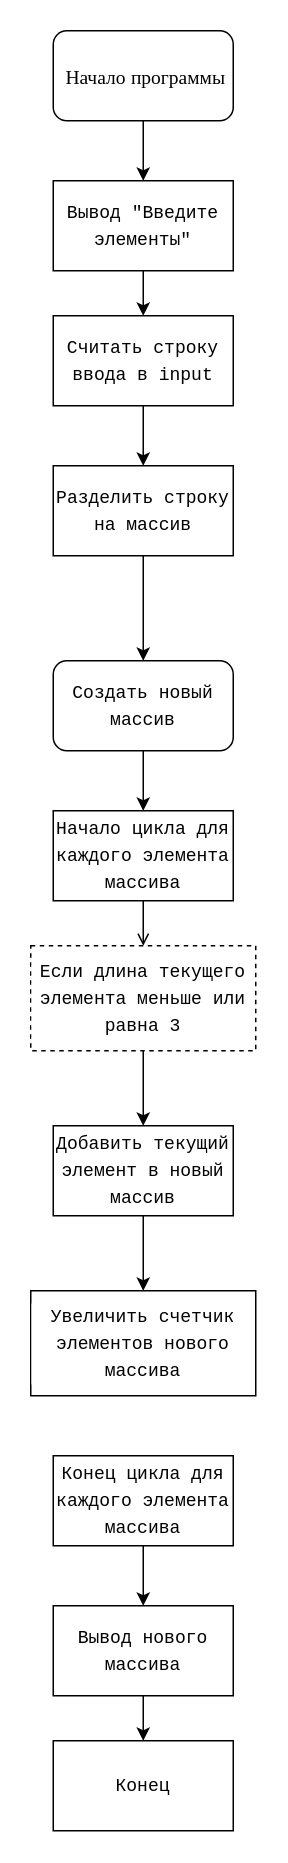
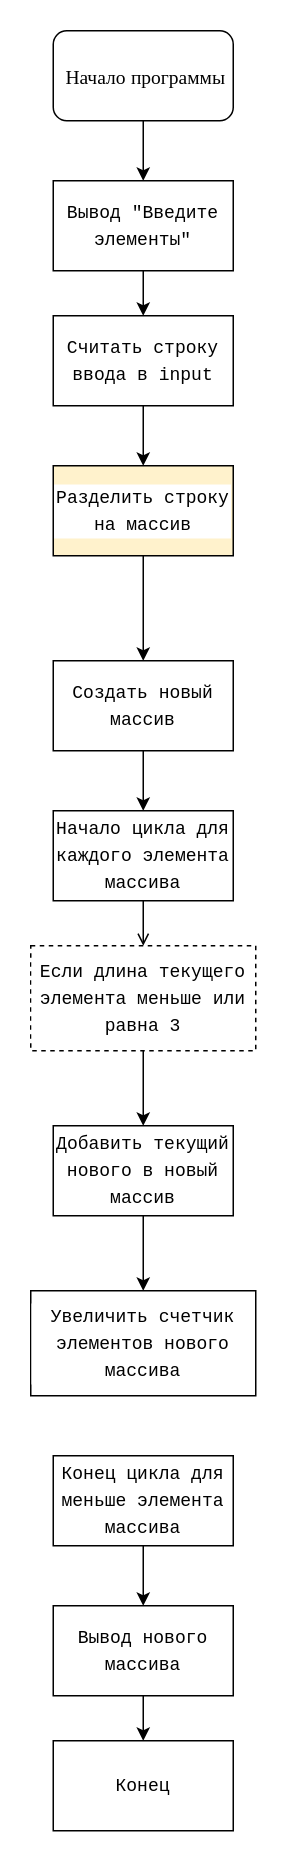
(143, 511) -> (143, 511)
(143, 706) -> (143, 706)
(143, 1171) -> (143, 1171)
(143, 1501) -> (143, 1501)
